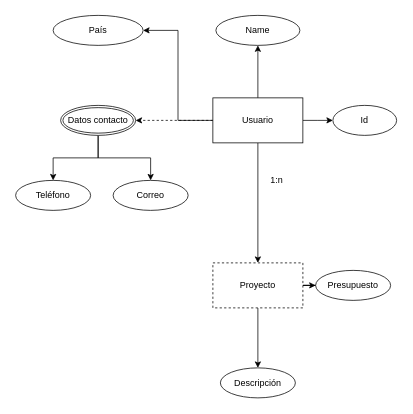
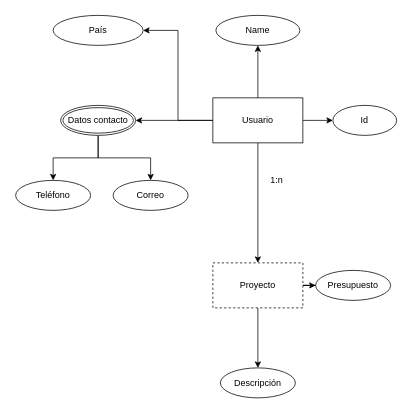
(158, 120) -> (158, 120)
